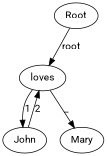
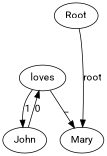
(61, 44) -> (83, 74)
(38, 109) -> (38, 109)
